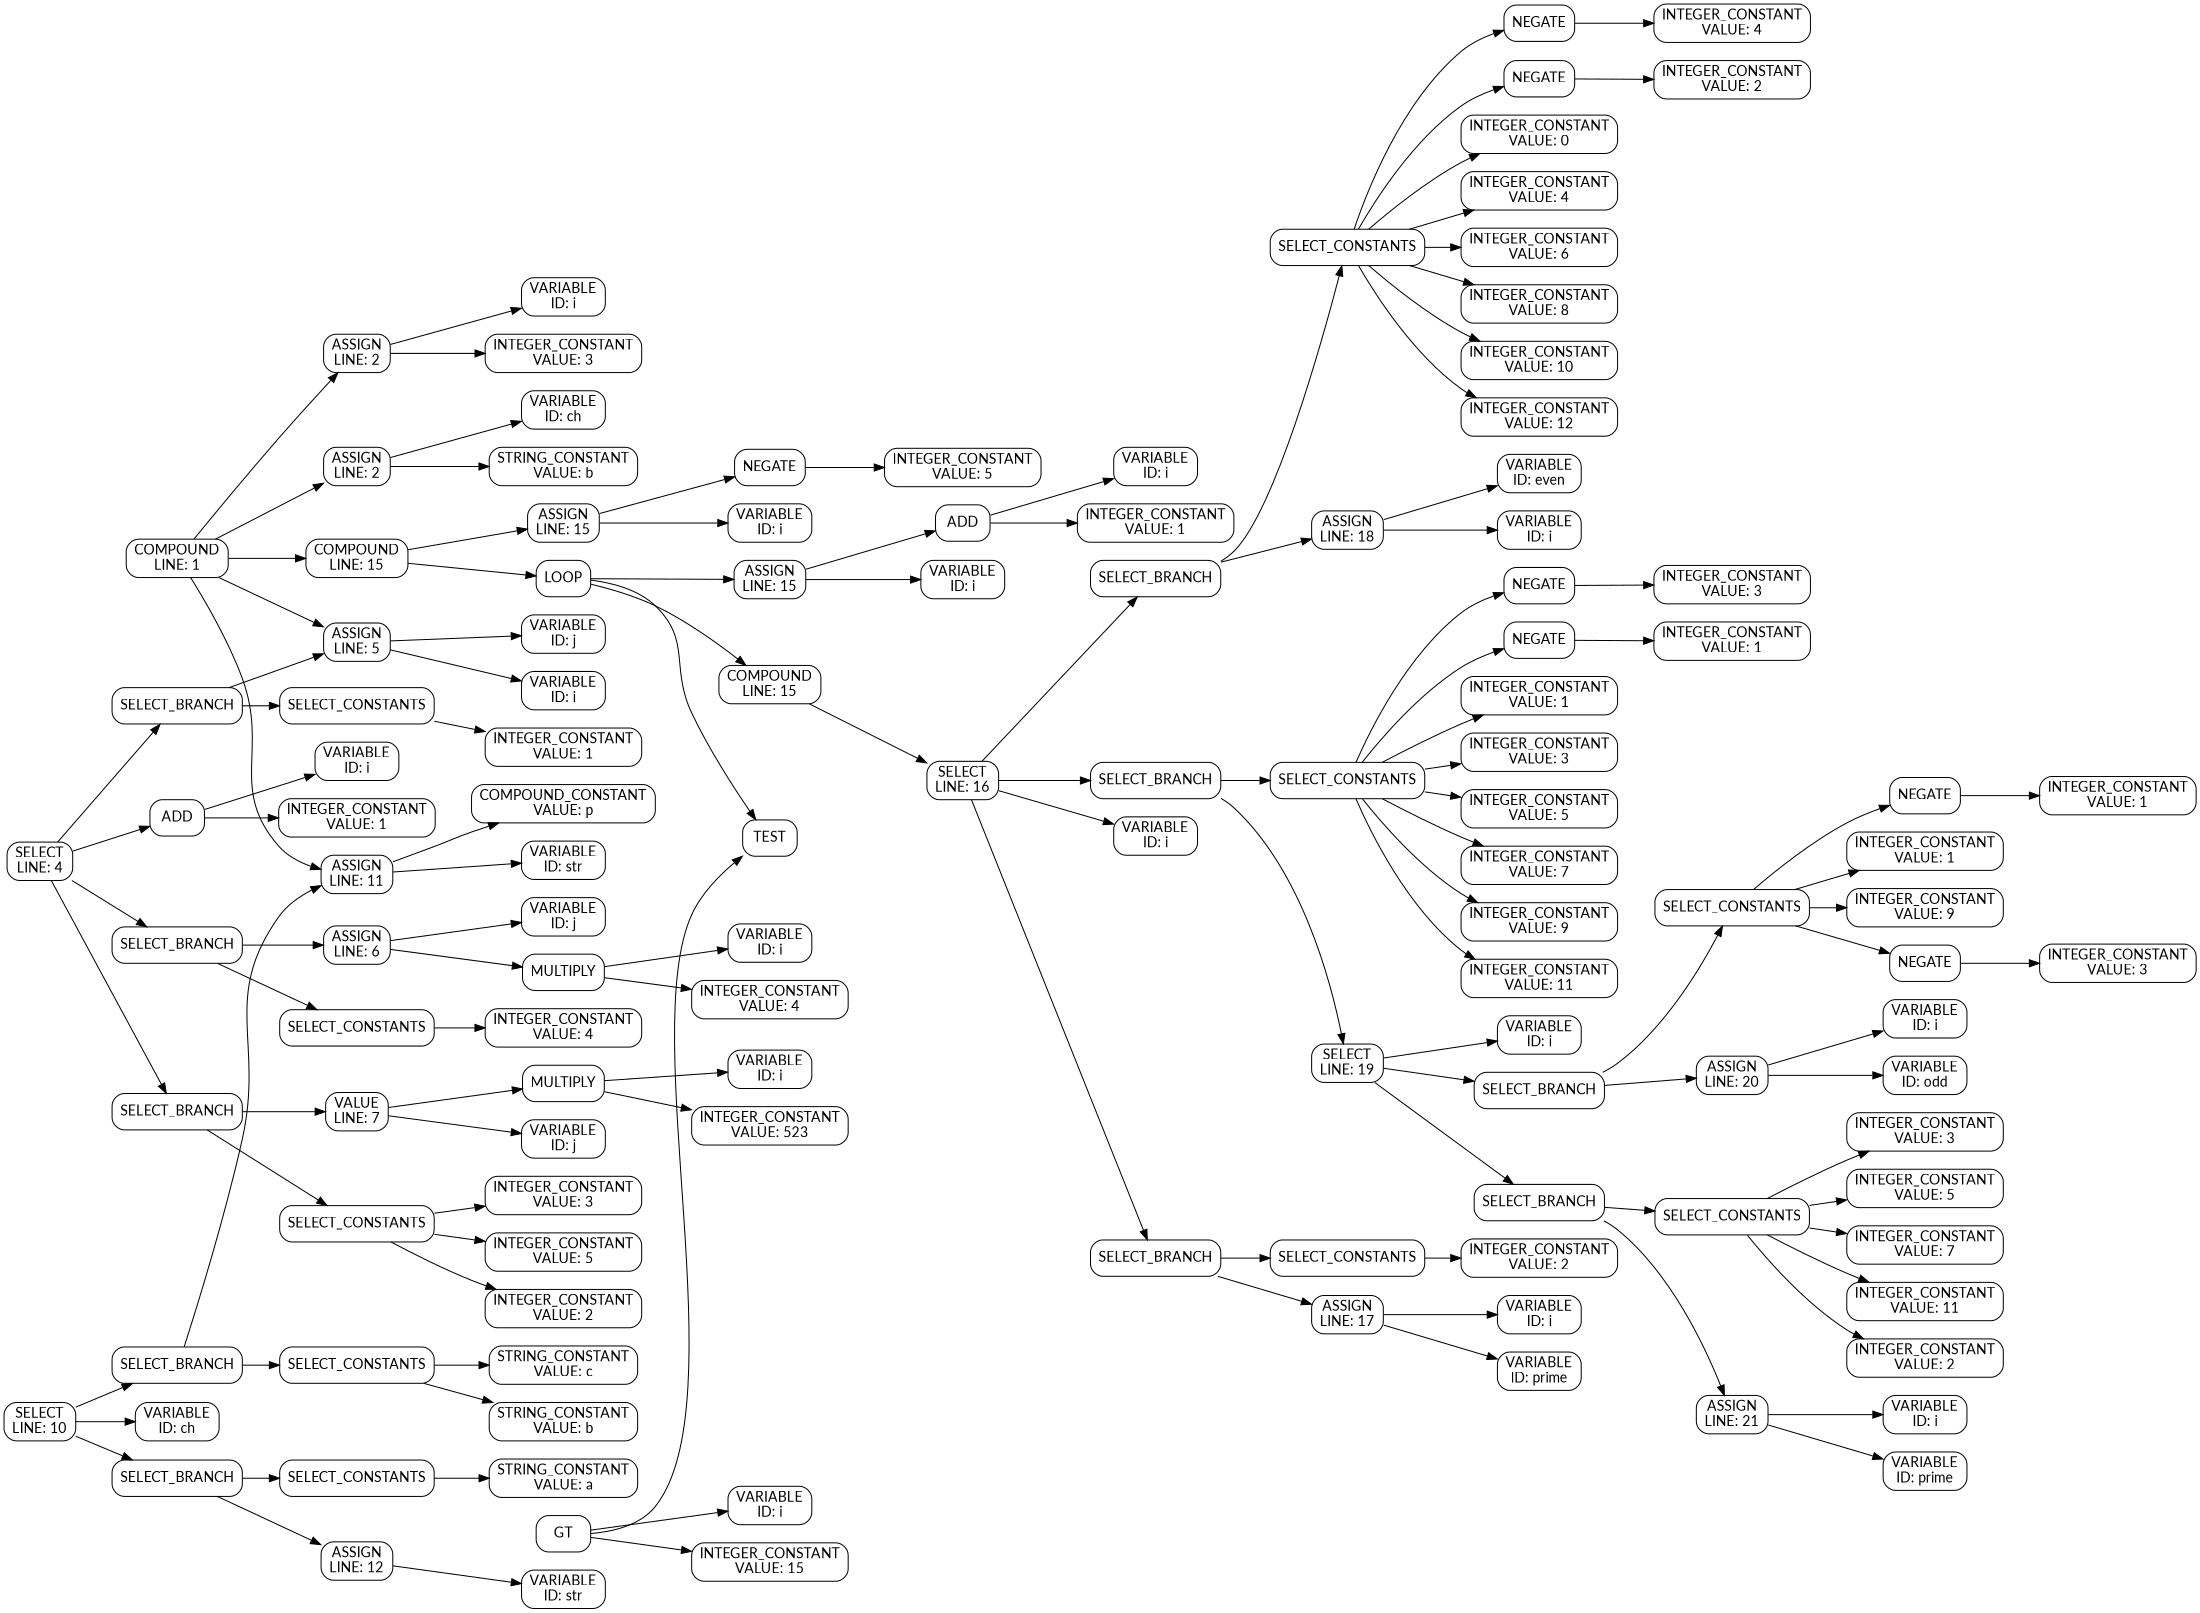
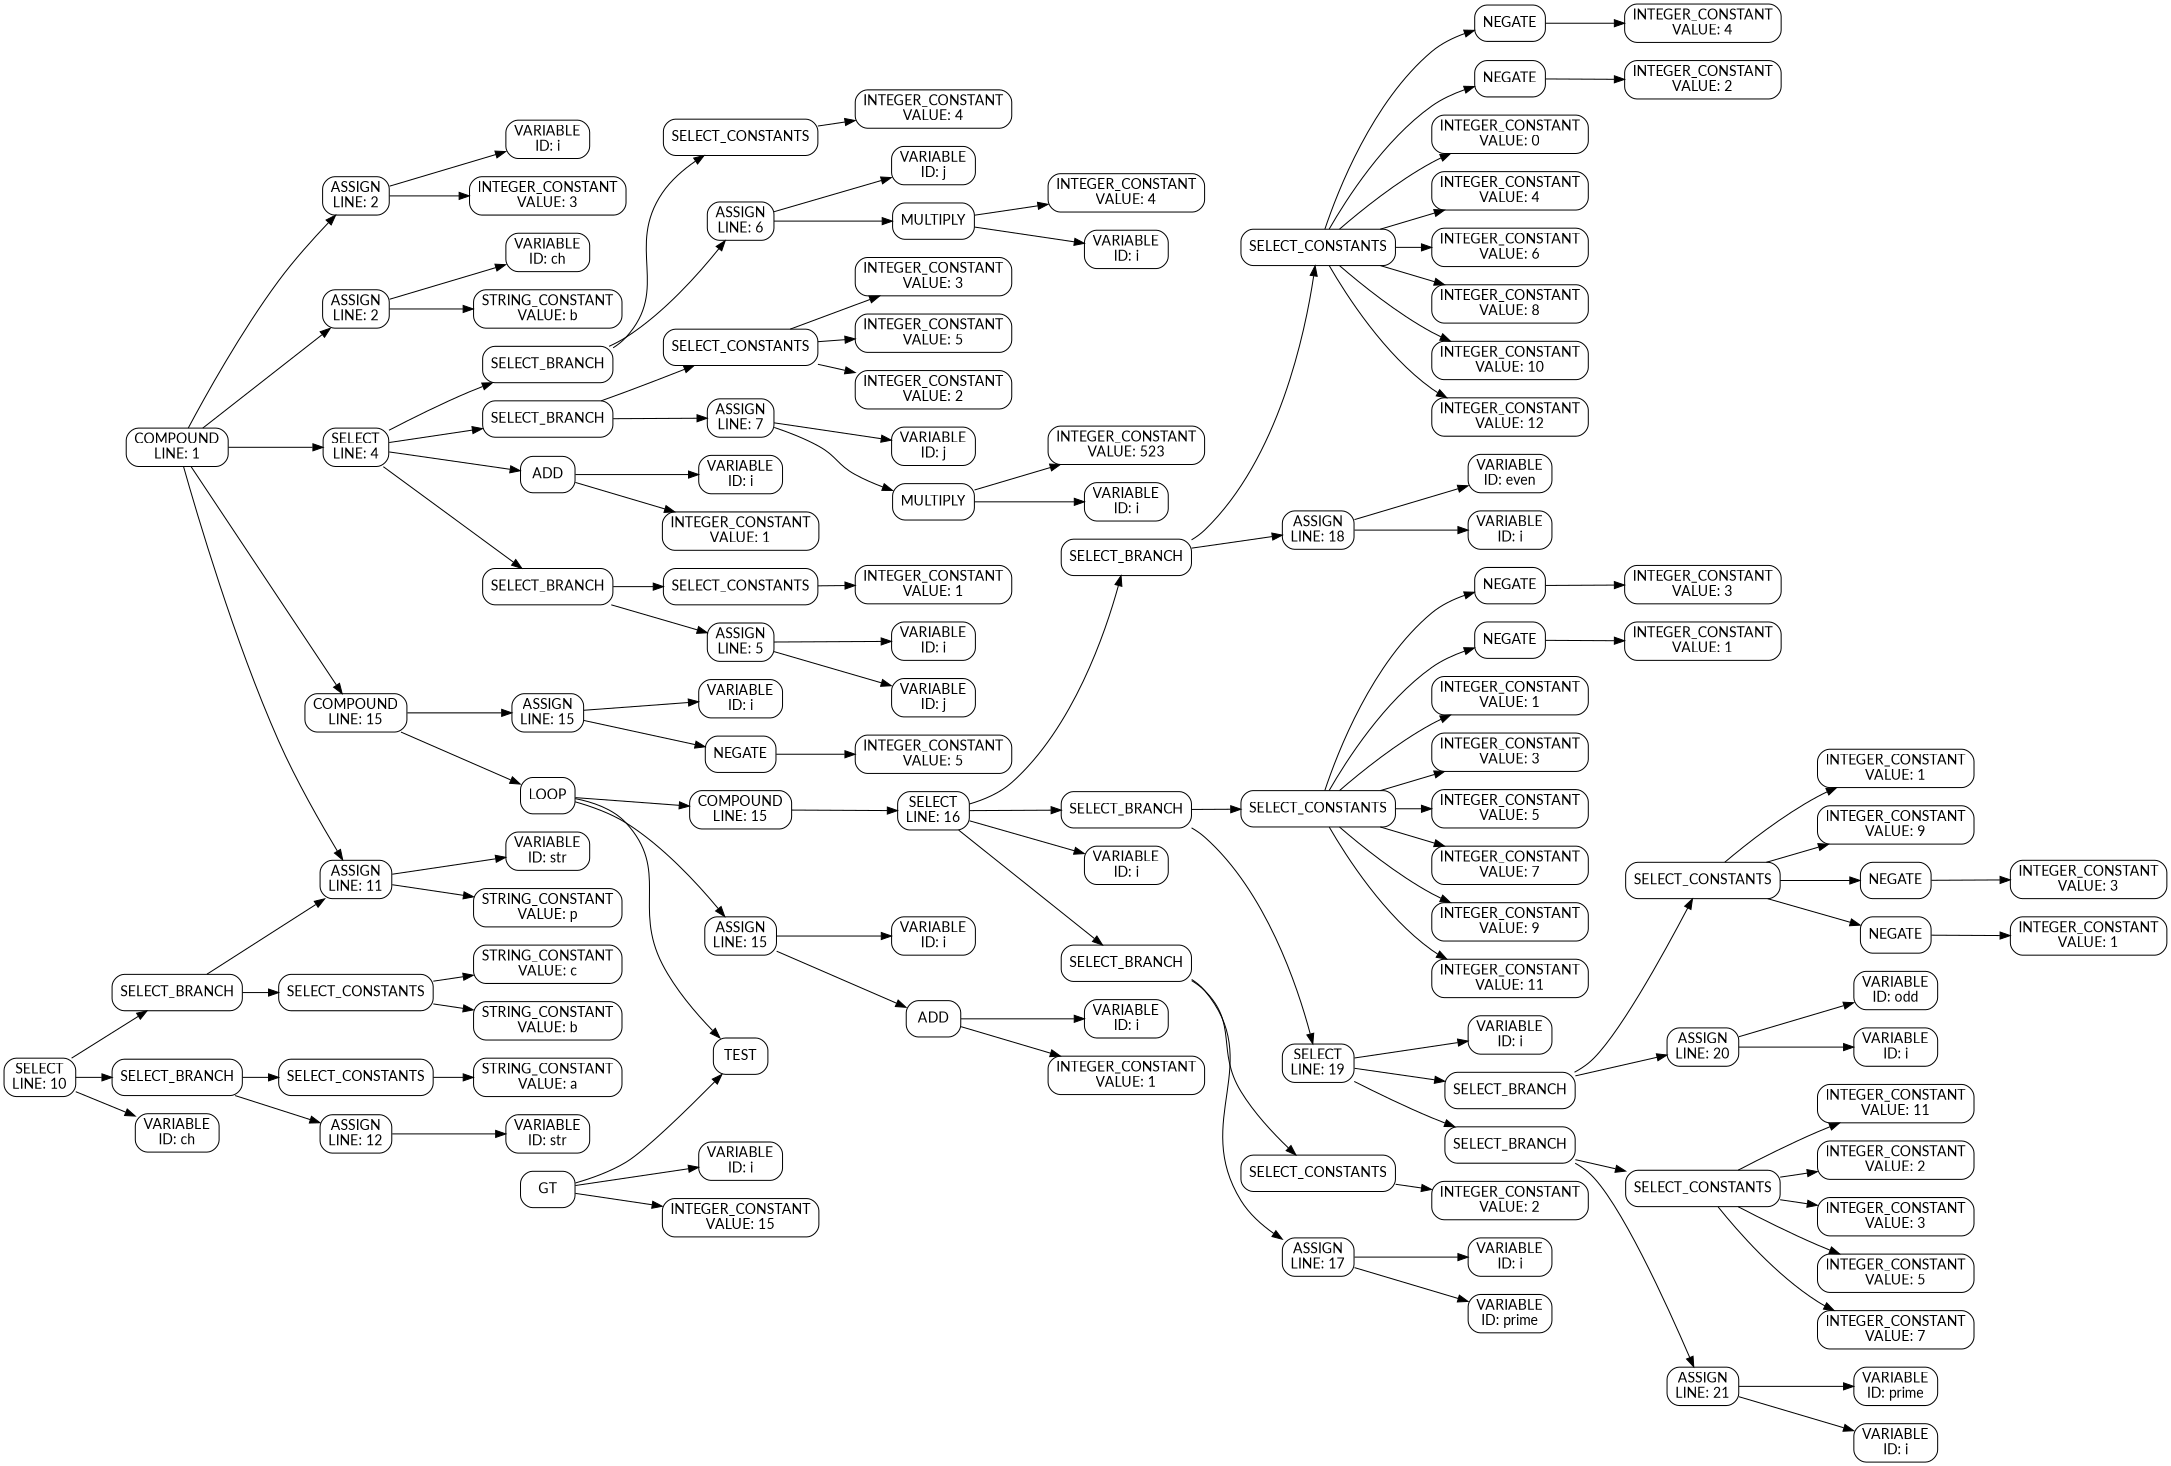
(266, 600) -> (271, 447)
(563, 804) -> (548, 908)
(357, 1112) -> (741, 418)
